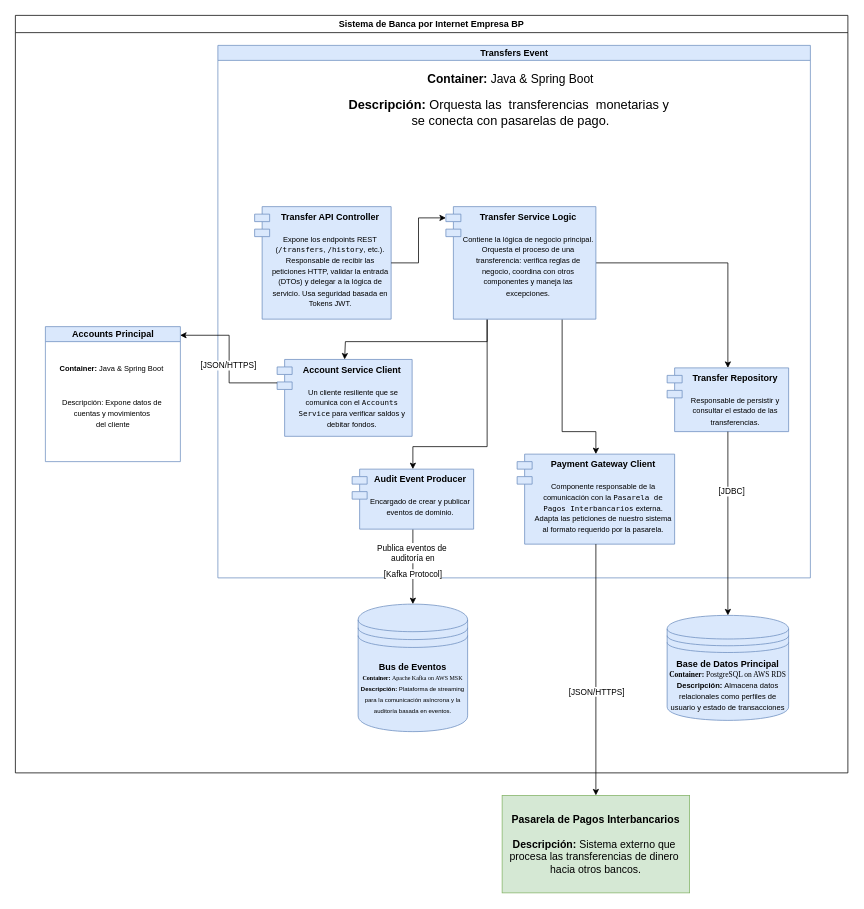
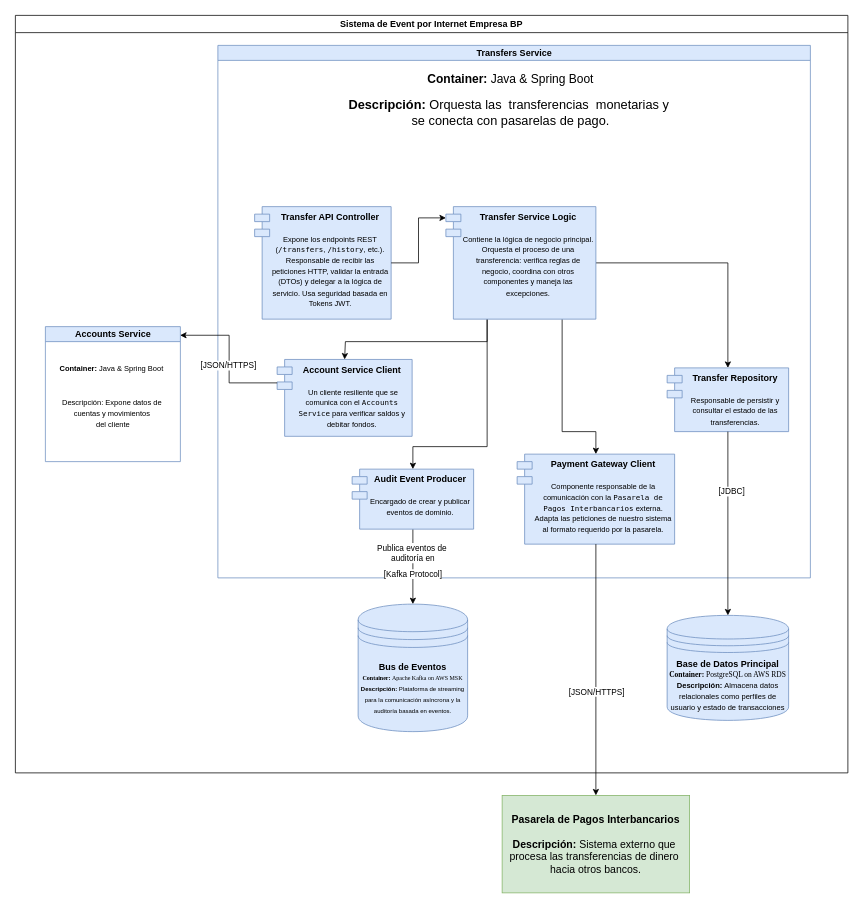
(432, 24) -> (432, 24)
(515, 53) -> (515, 53)
(113, 334) -> (113, 334)
